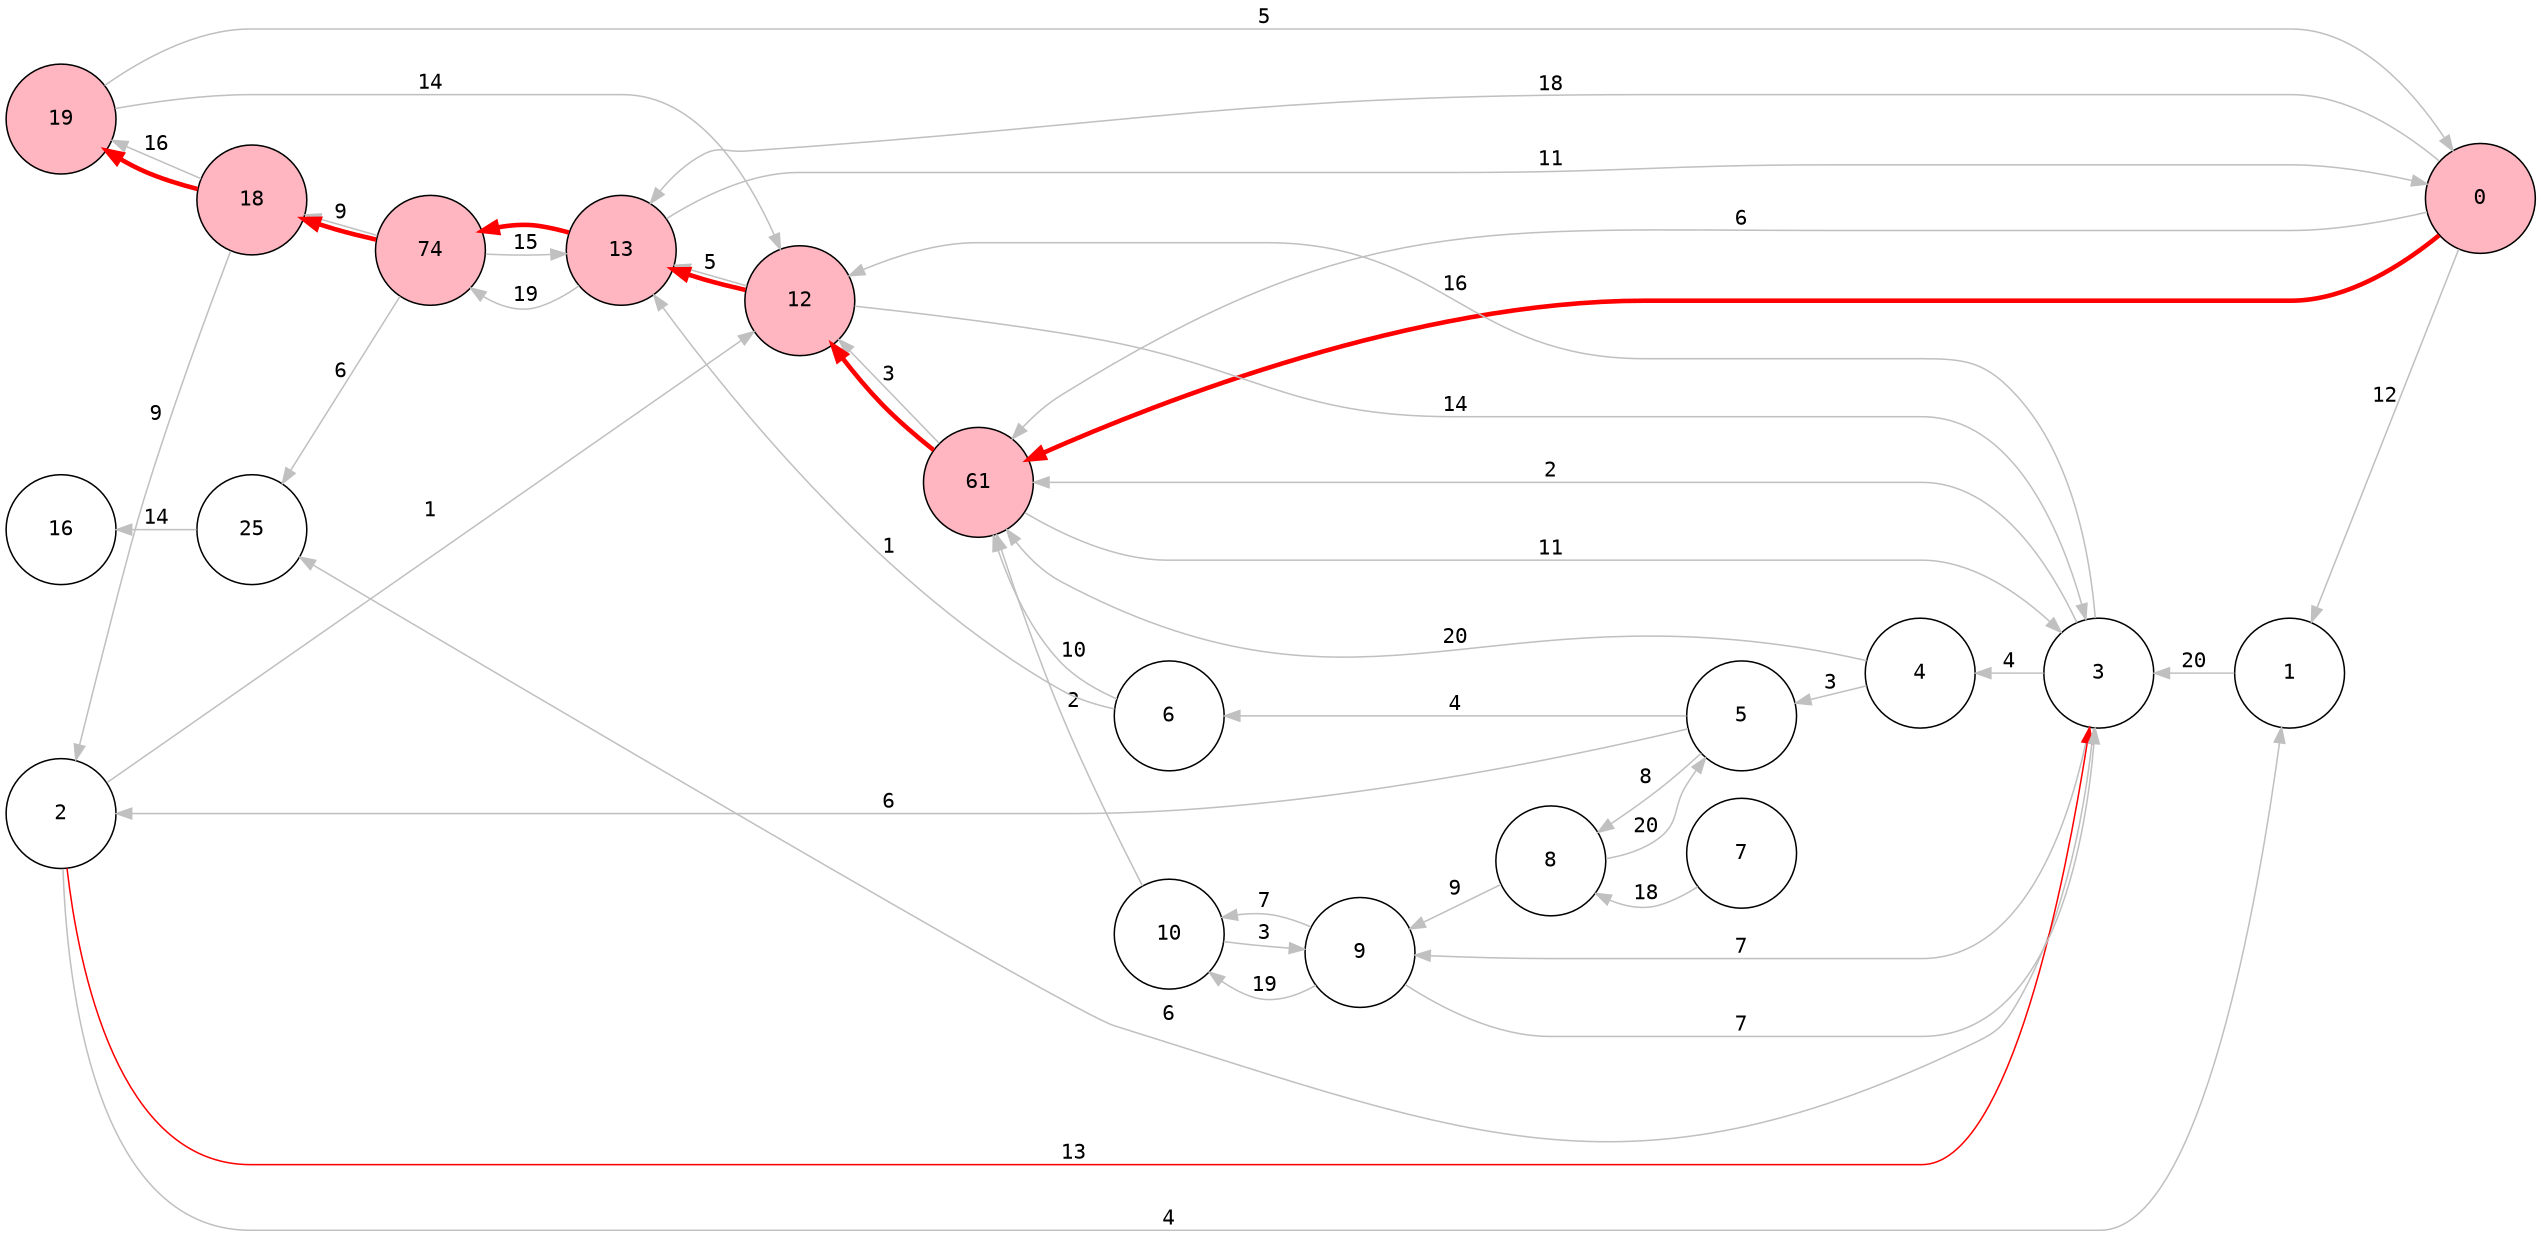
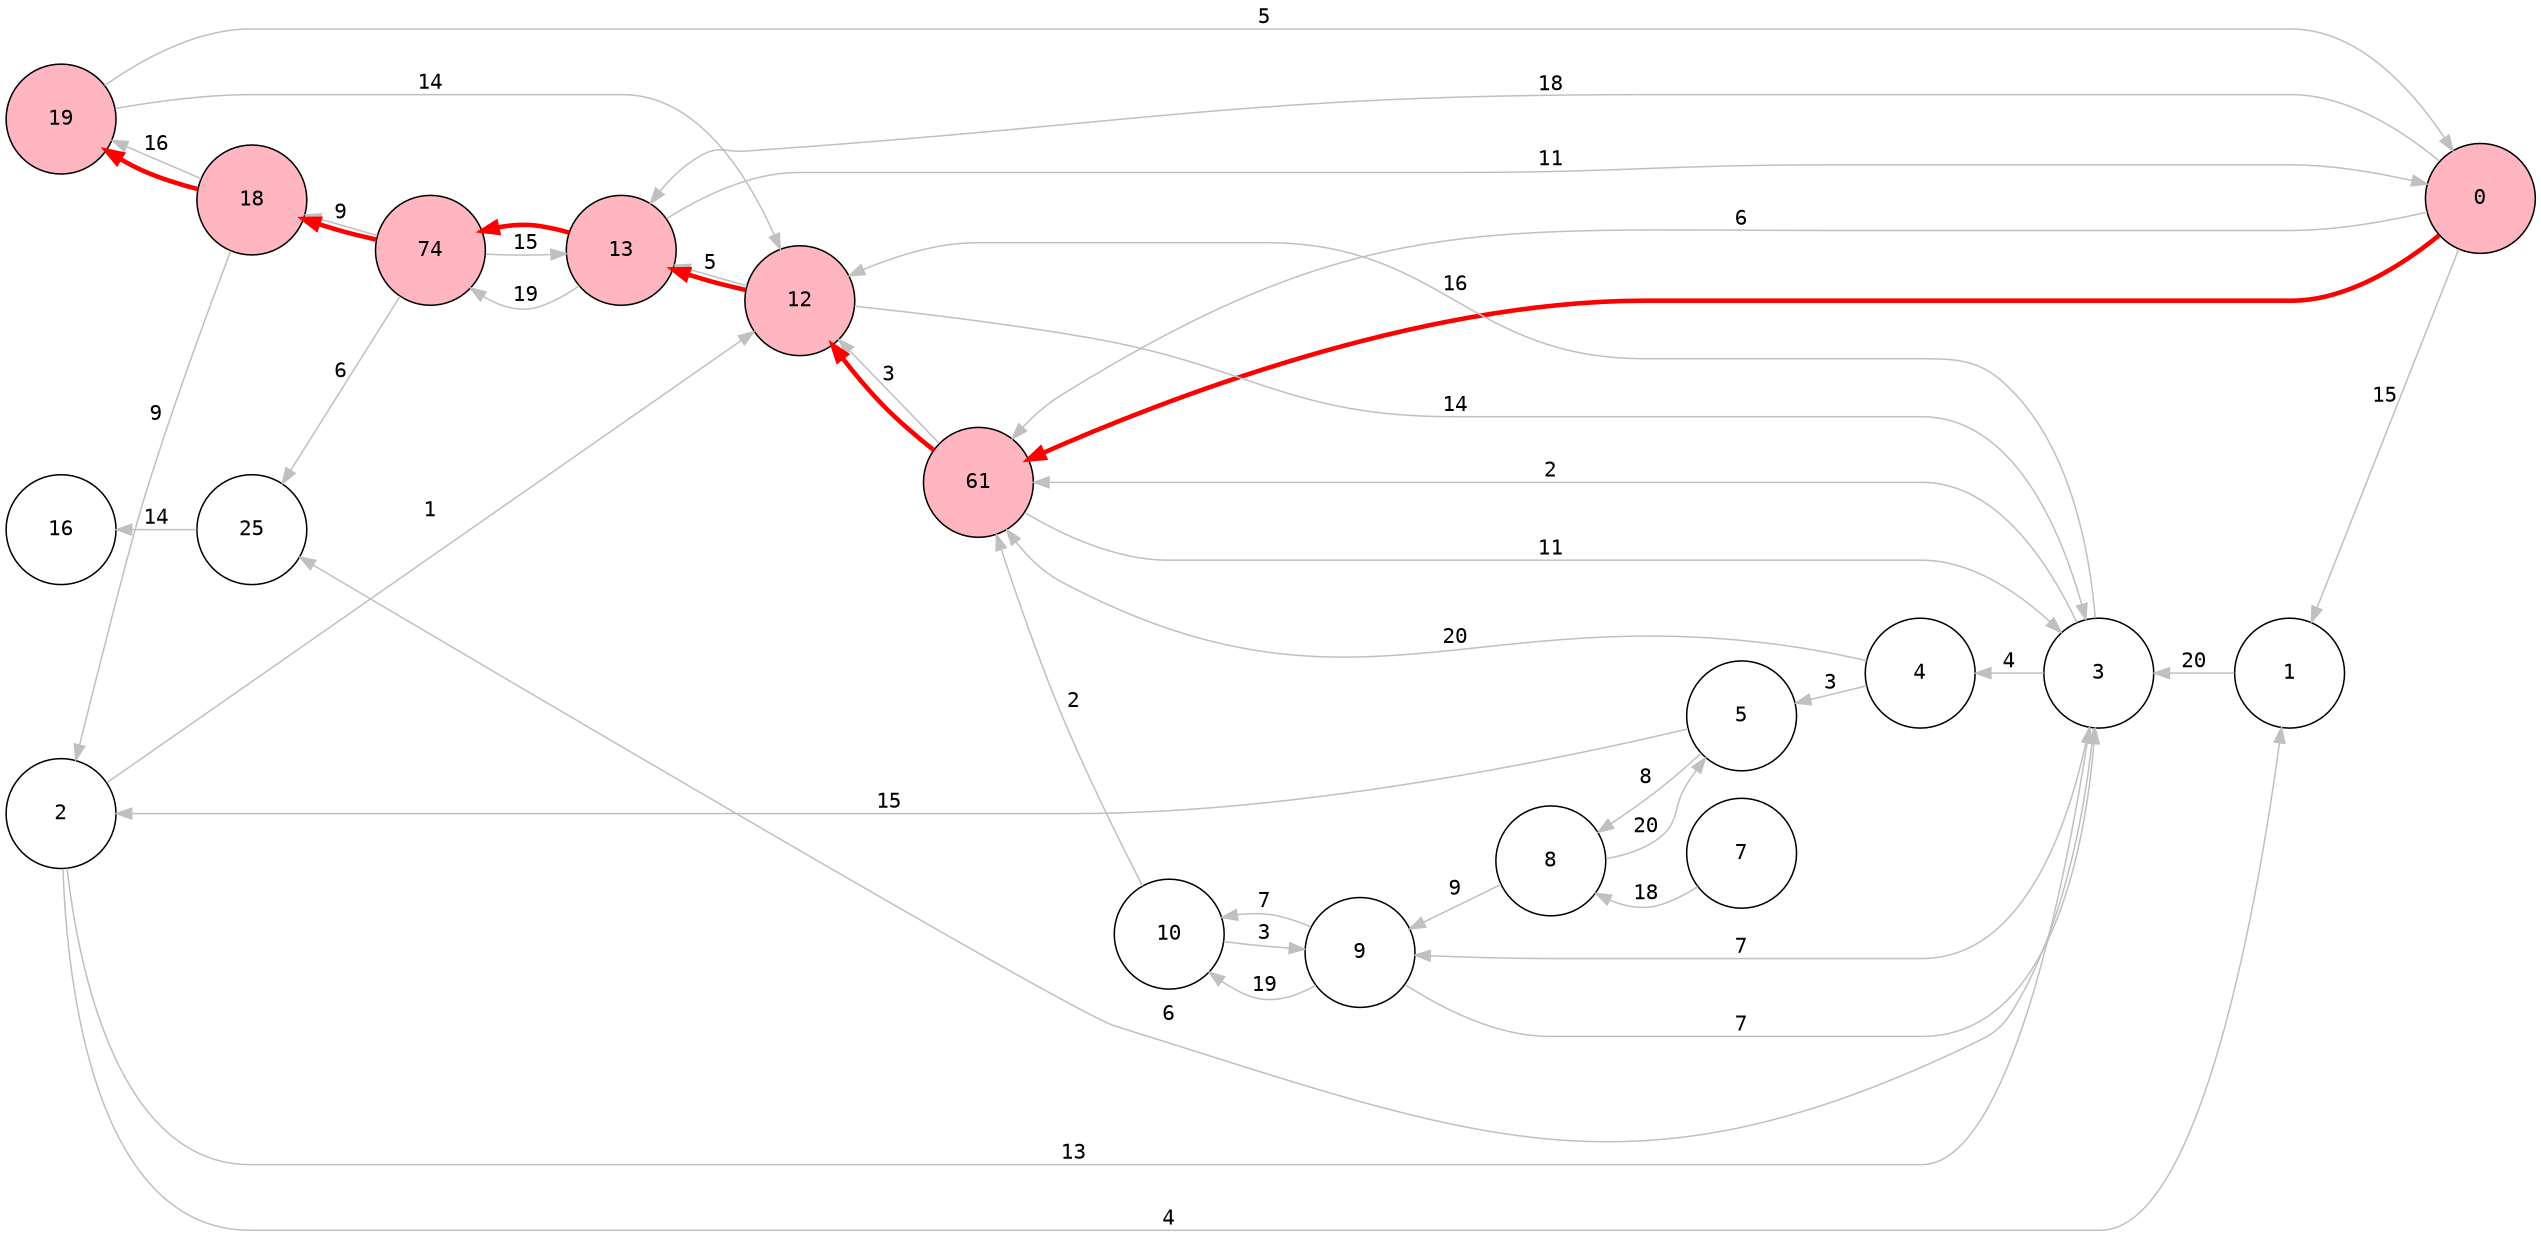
(2385, 396) -> (2385, 396)
(1169, 716) -> none
(889, 802) -> (889, 802)
(1132, 1165) -> (1132, 1165)
